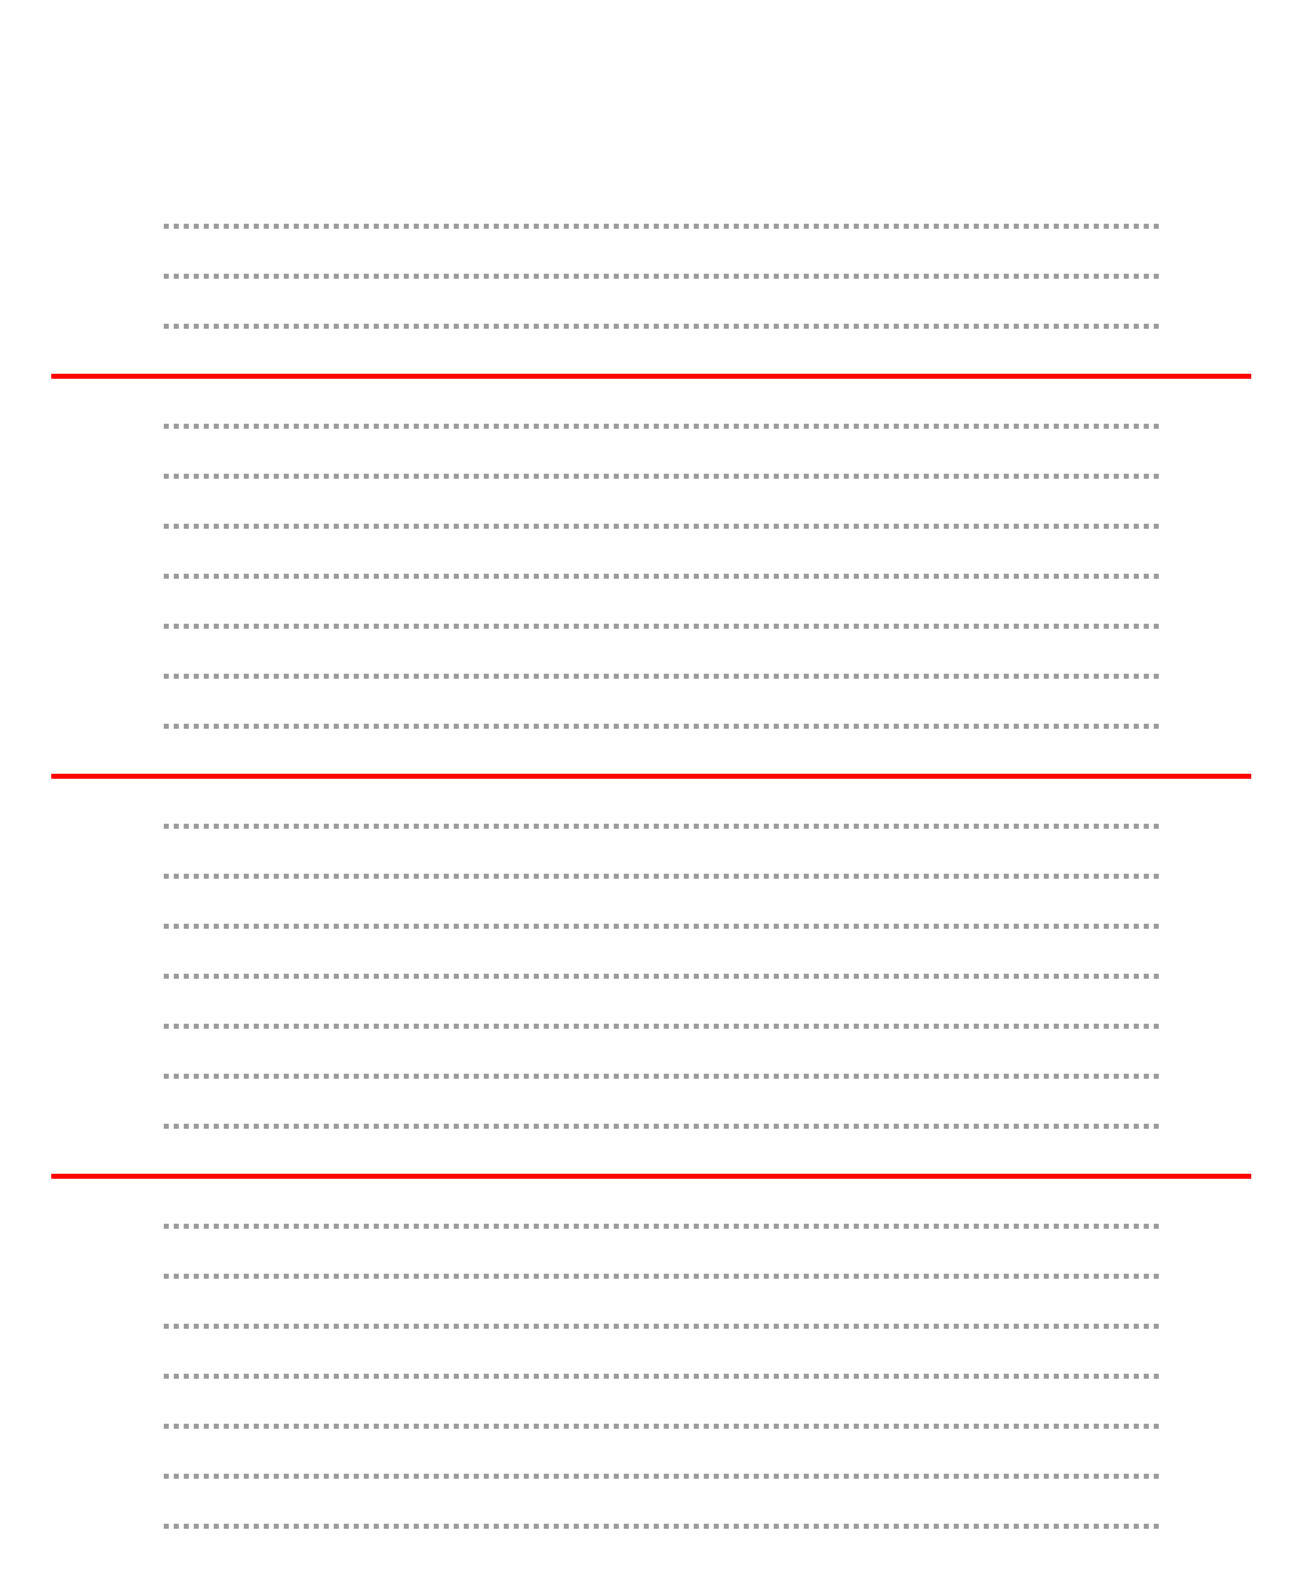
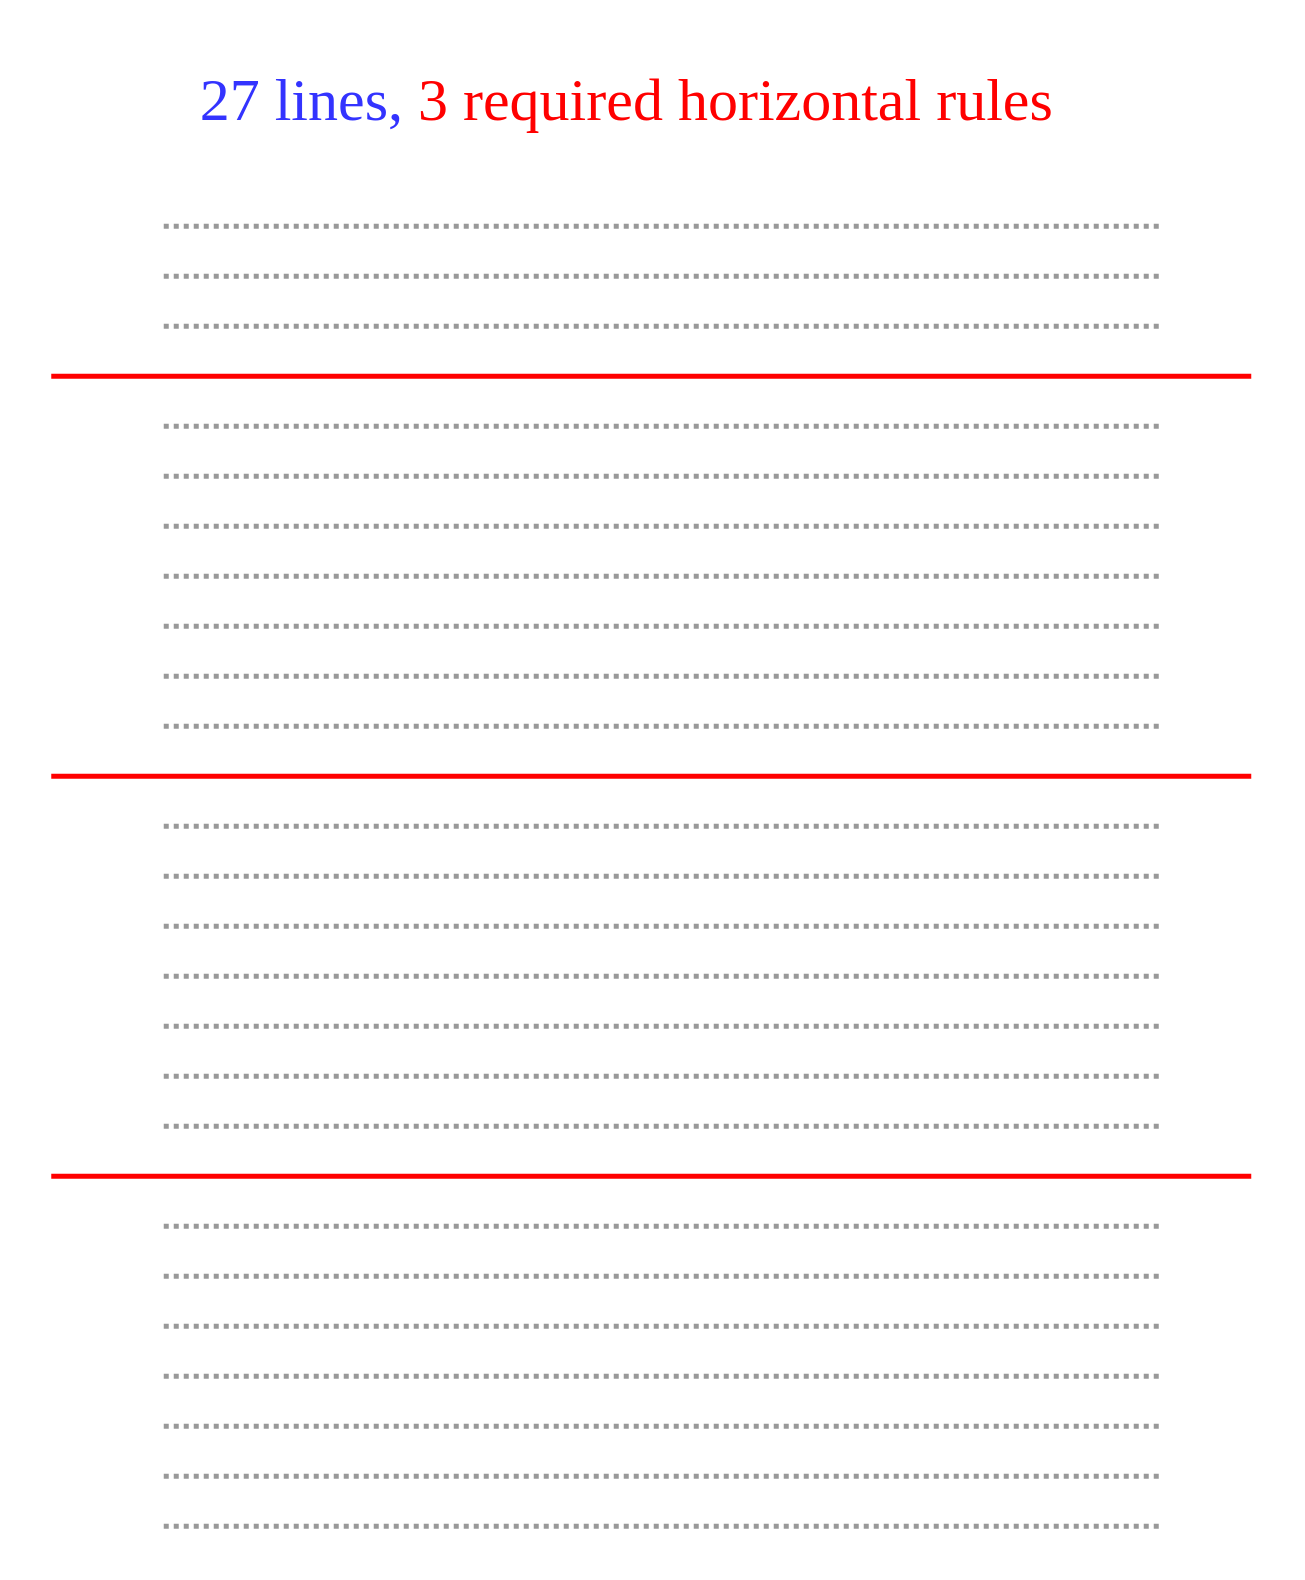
none -> (626, 101)
